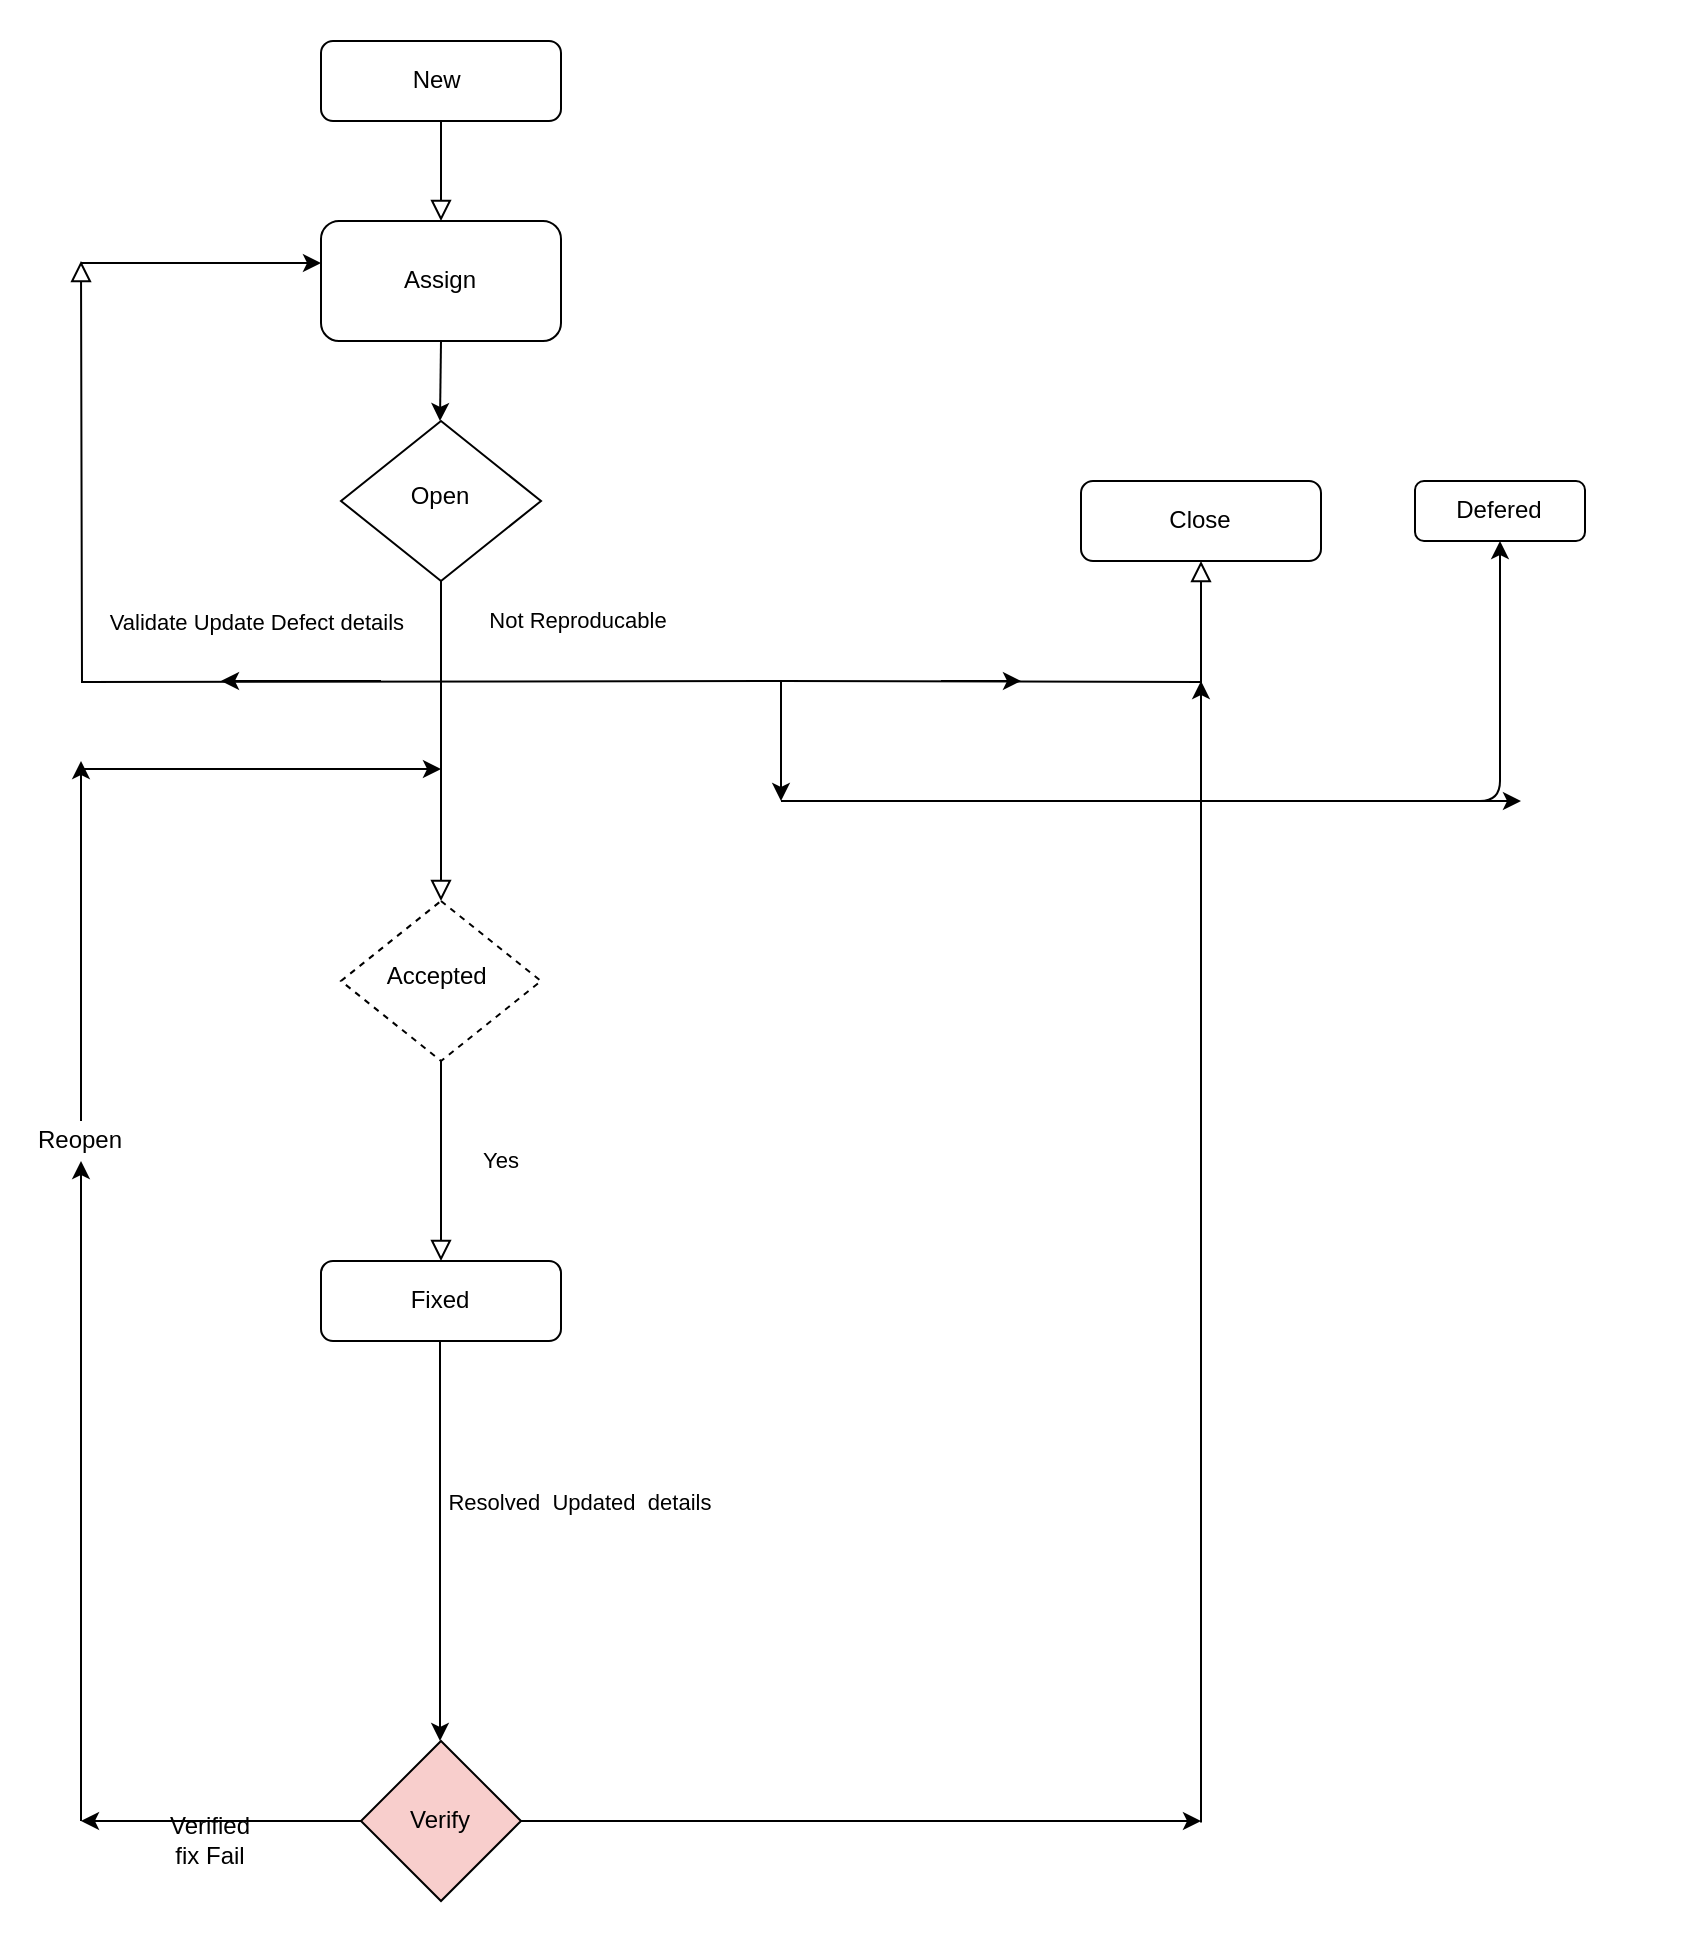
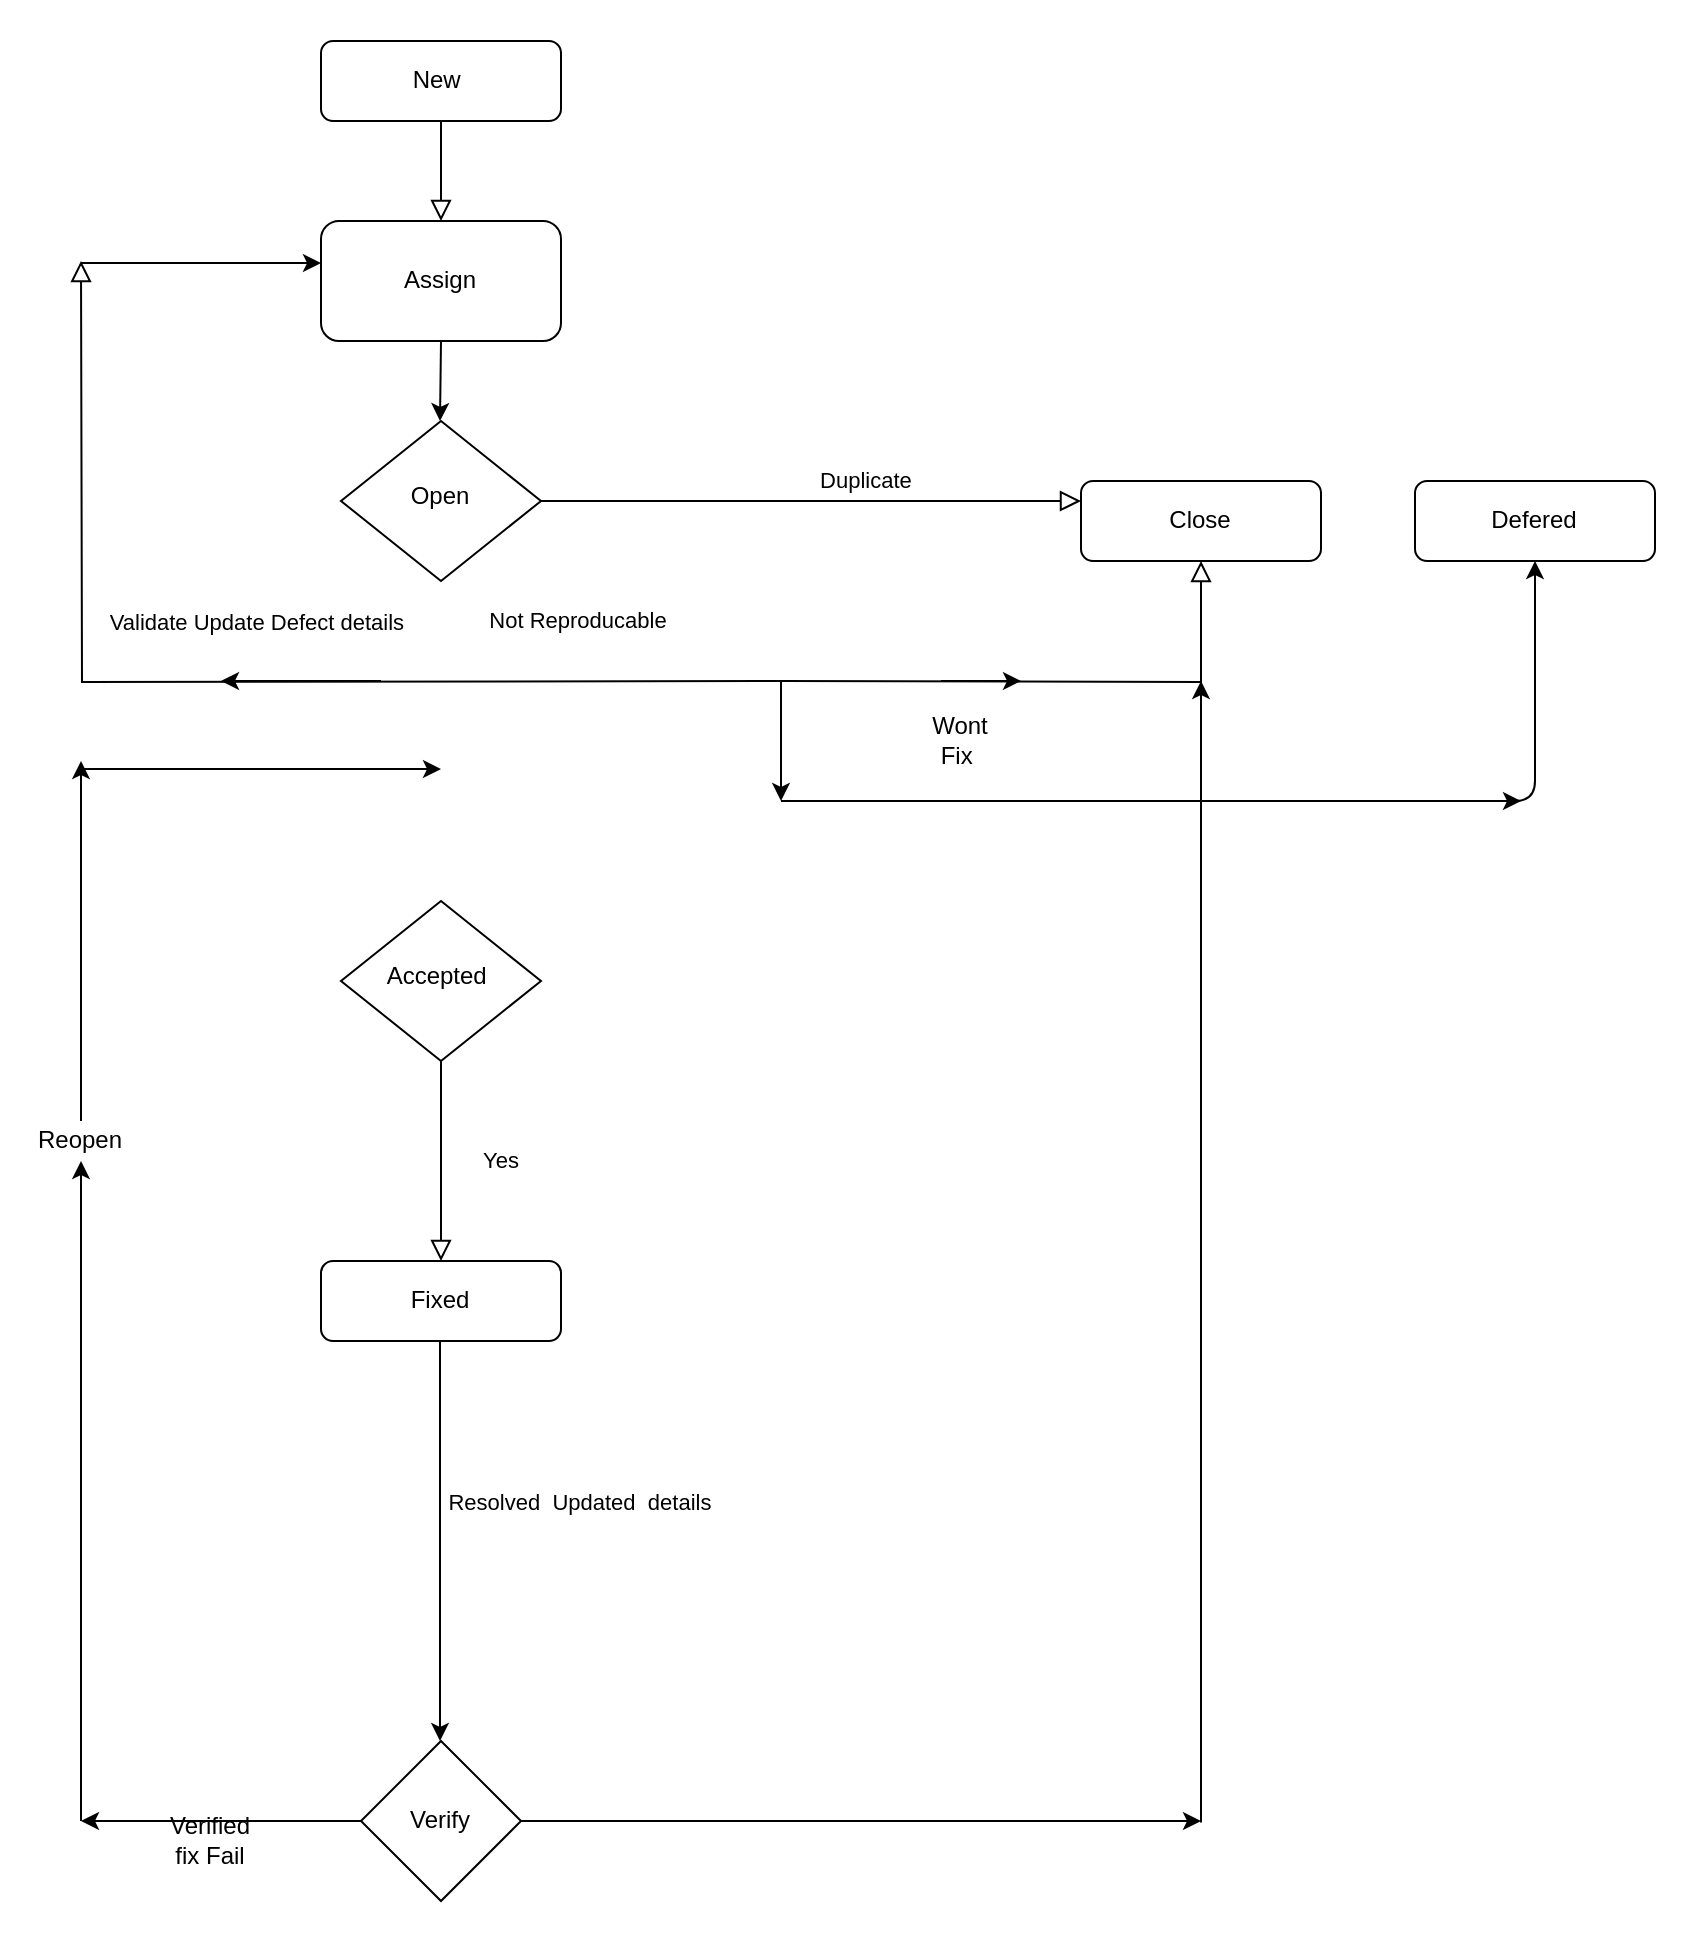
none -> (800, 501)
(1500, 511) -> (1535, 521)
(441, 730) -> none
none -> (961, 741)
(441, 981) -> (441, 981)
(441, 1821) -> (441, 1821)
